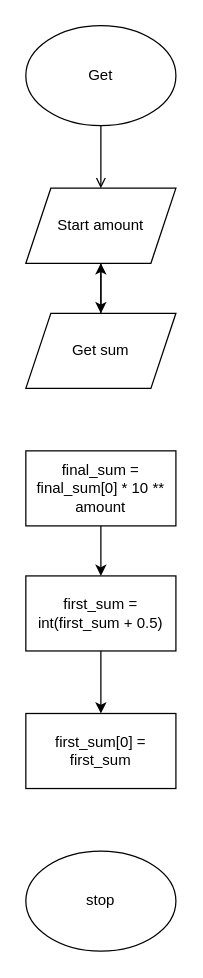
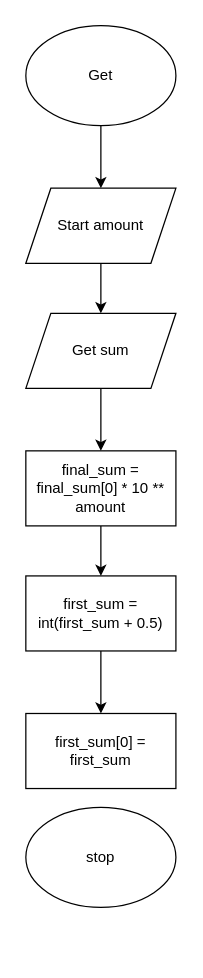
(101, 180) -> (101, 178)
(101, 312) -> (101, 415)
(101, 901) -> (101, 857)
